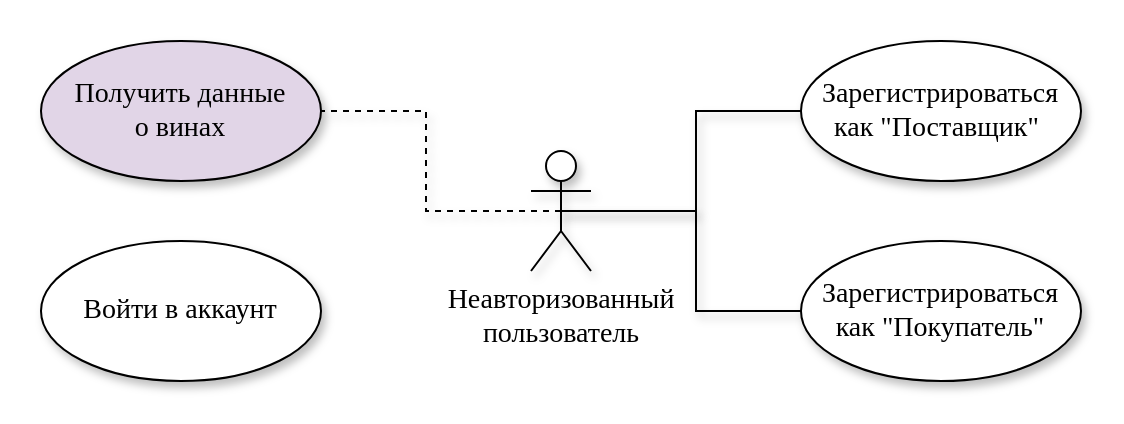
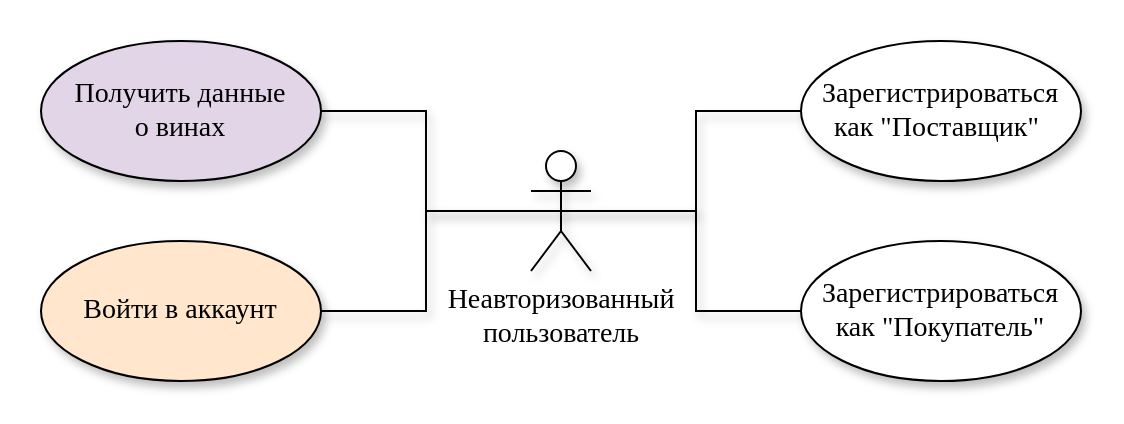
(423, 111) -> (423, 111)
(181, 311) -> (181, 311)
none -> (422, 311)
